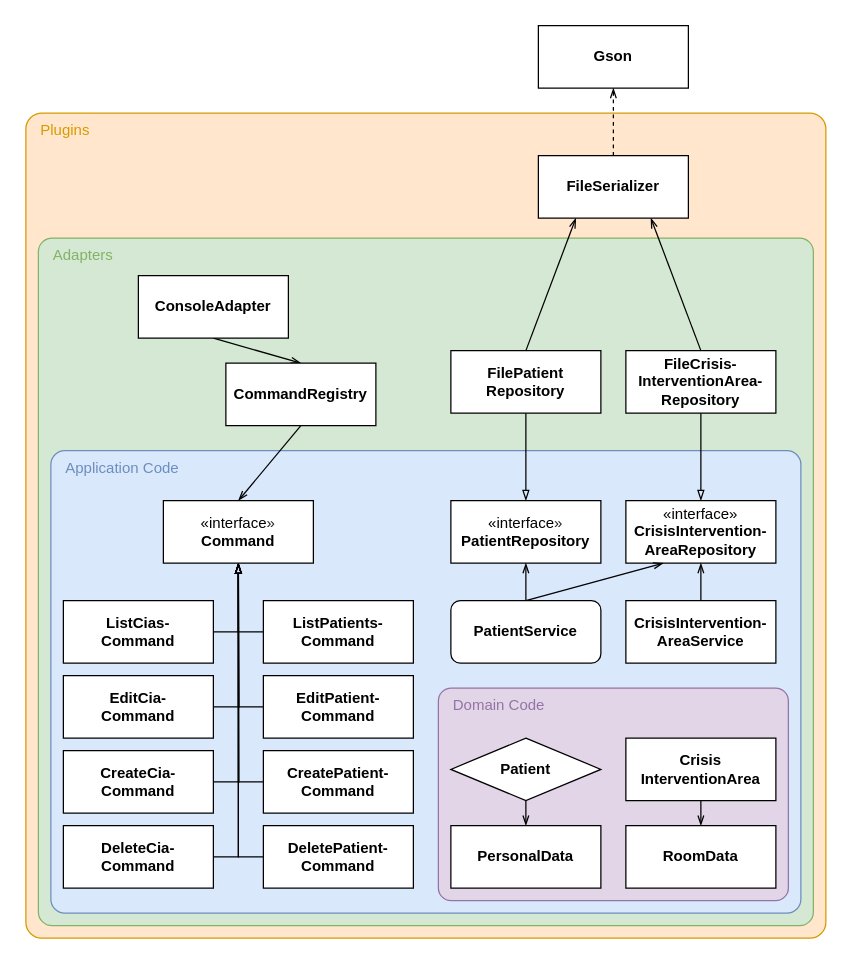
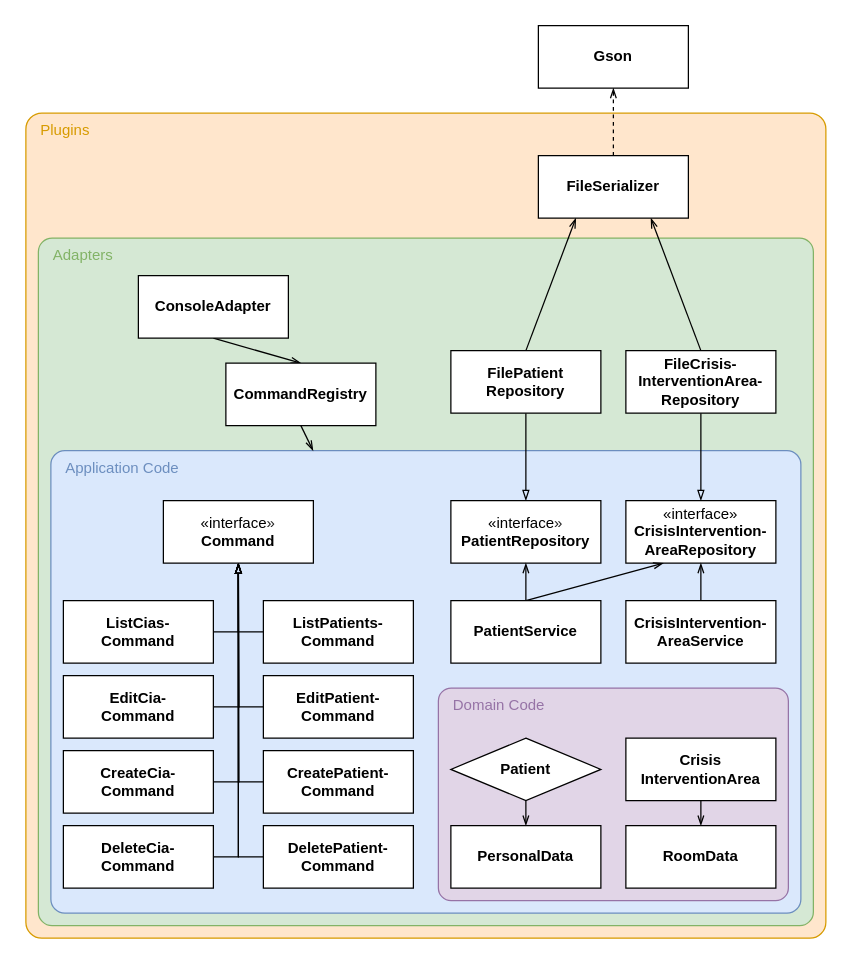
(270, 462) -> (306, 436)
(526, 632) -> (526, 632)
